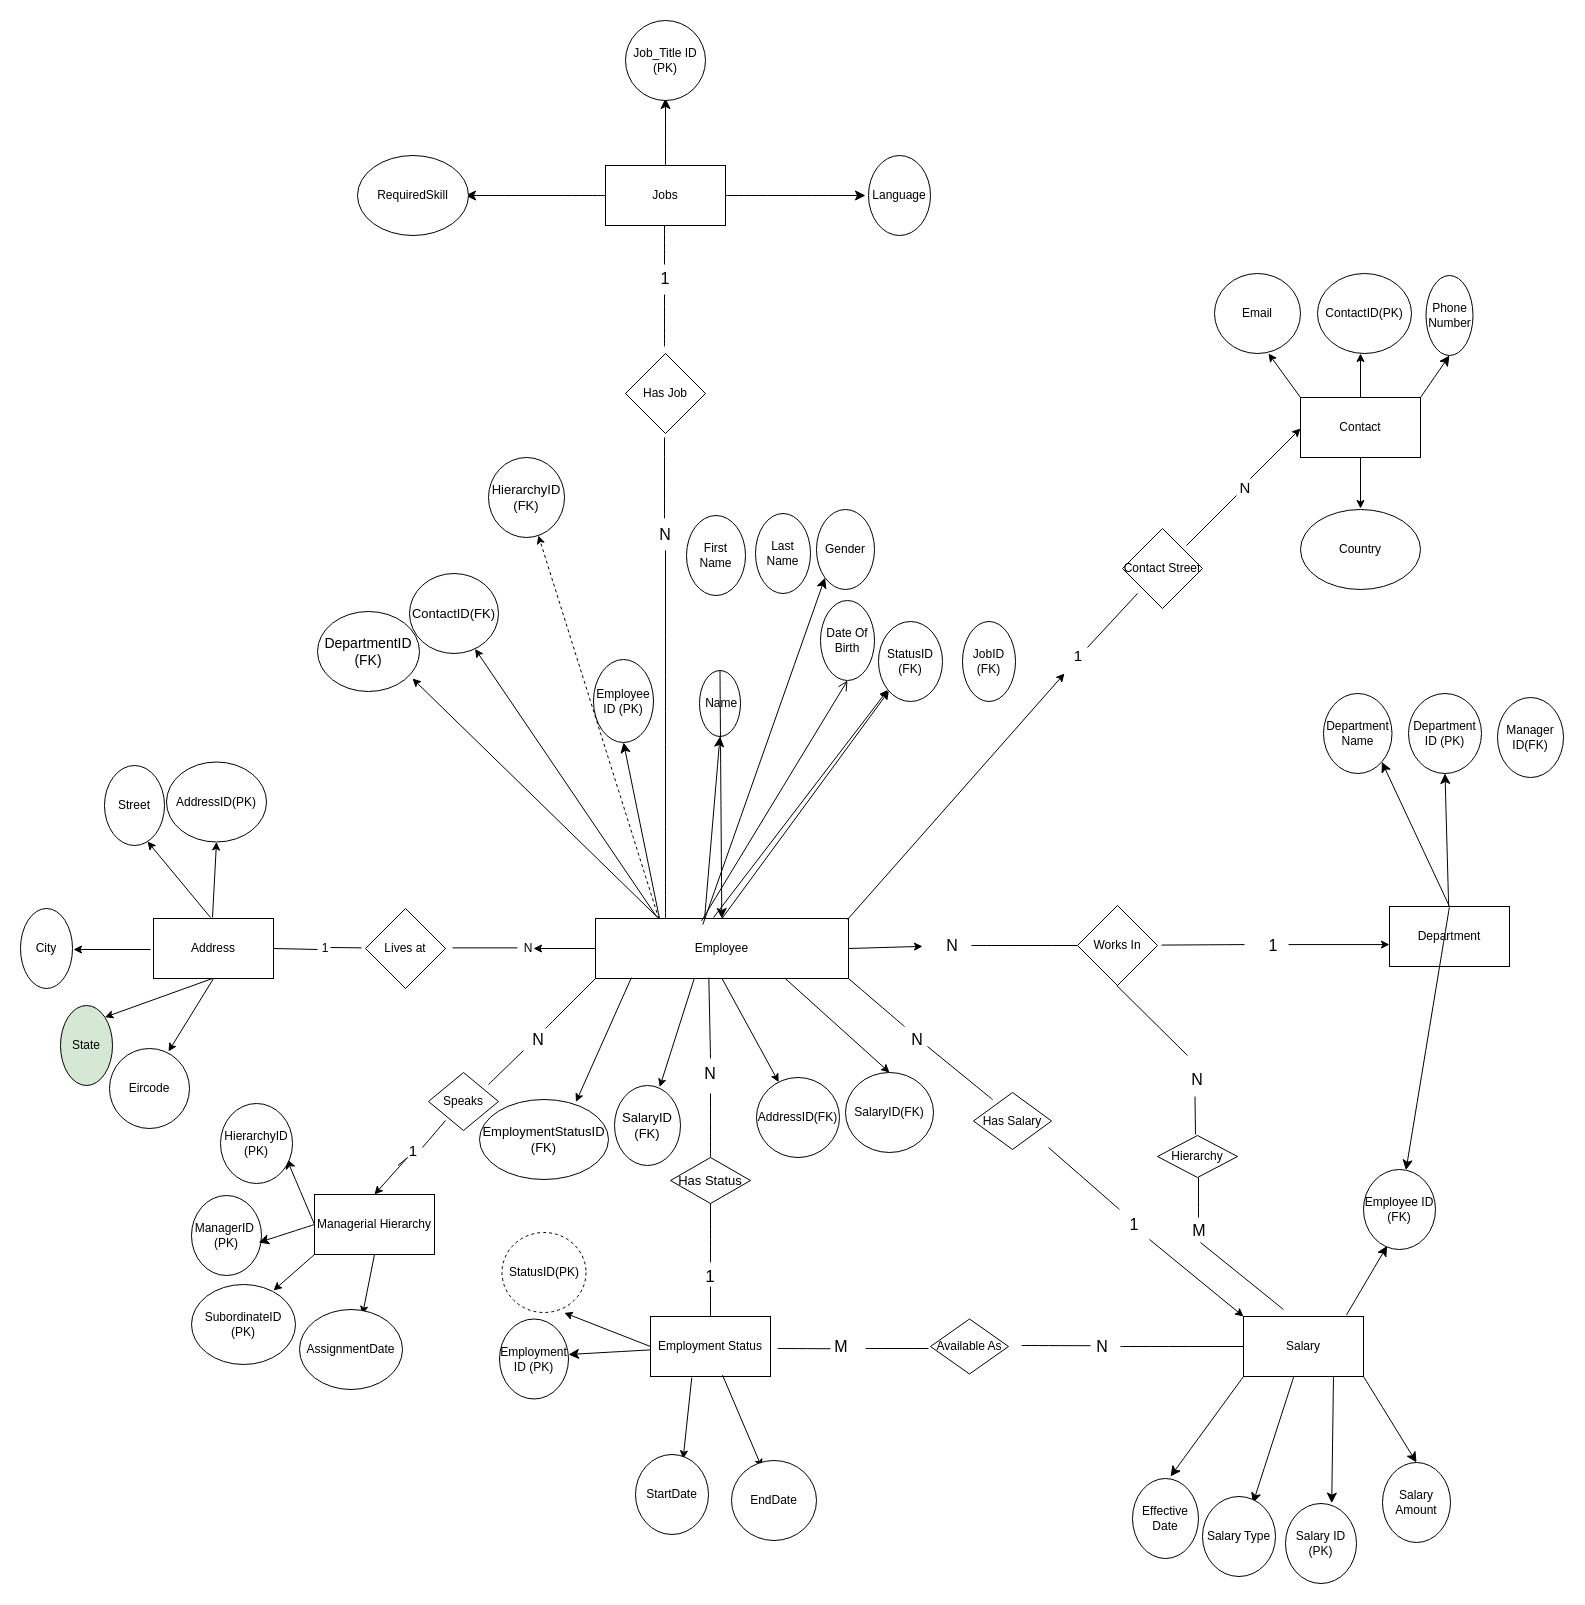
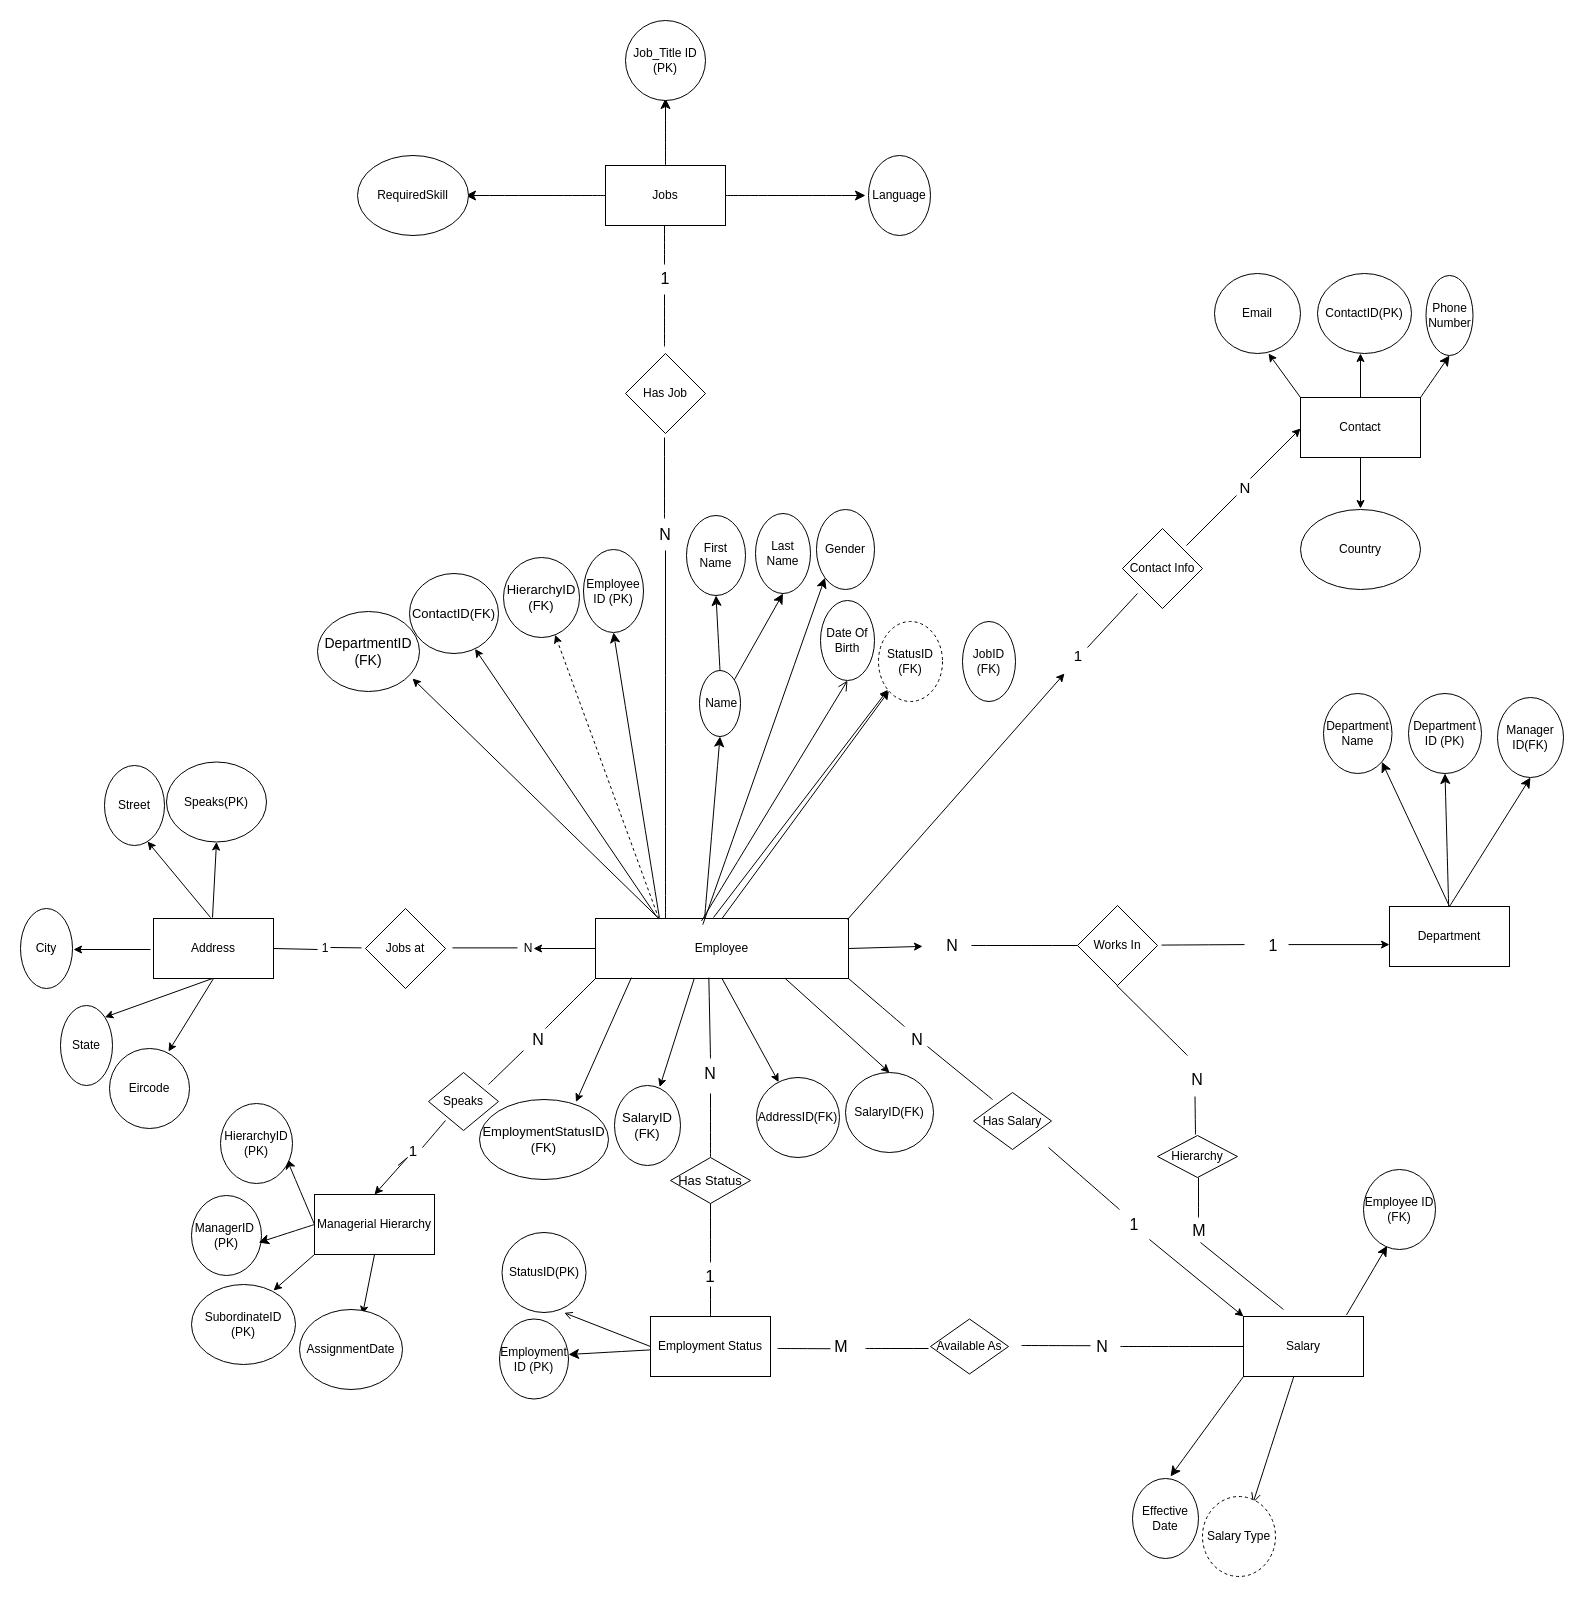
(527, 498) -> (542, 598)
(1163, 569) -> (1163, 569)
none -> (757, 640)
(911, 662) -> (911, 662)
(624, 701) -> (614, 591)
(721, 768) -> (718, 637)
(217, 803) -> (217, 803)
(406, 949) -> (406, 949)
(1428, 1036) -> (1488, 845)
(87, 1046) -> (87, 1046)
(544, 1273) -> (544, 1273)
(571, 1316) -> (569, 1315)
(688, 1415) -> none
(1388, 1416) -> none
(741, 1418) -> none
(1333, 1437) -> none
(1256, 1494) -> (1255, 1496)
(672, 1495) -> none
(774, 1501) -> none
(1417, 1503) -> none
(1239, 1537) -> (1239, 1537)
(1321, 1544) -> none
